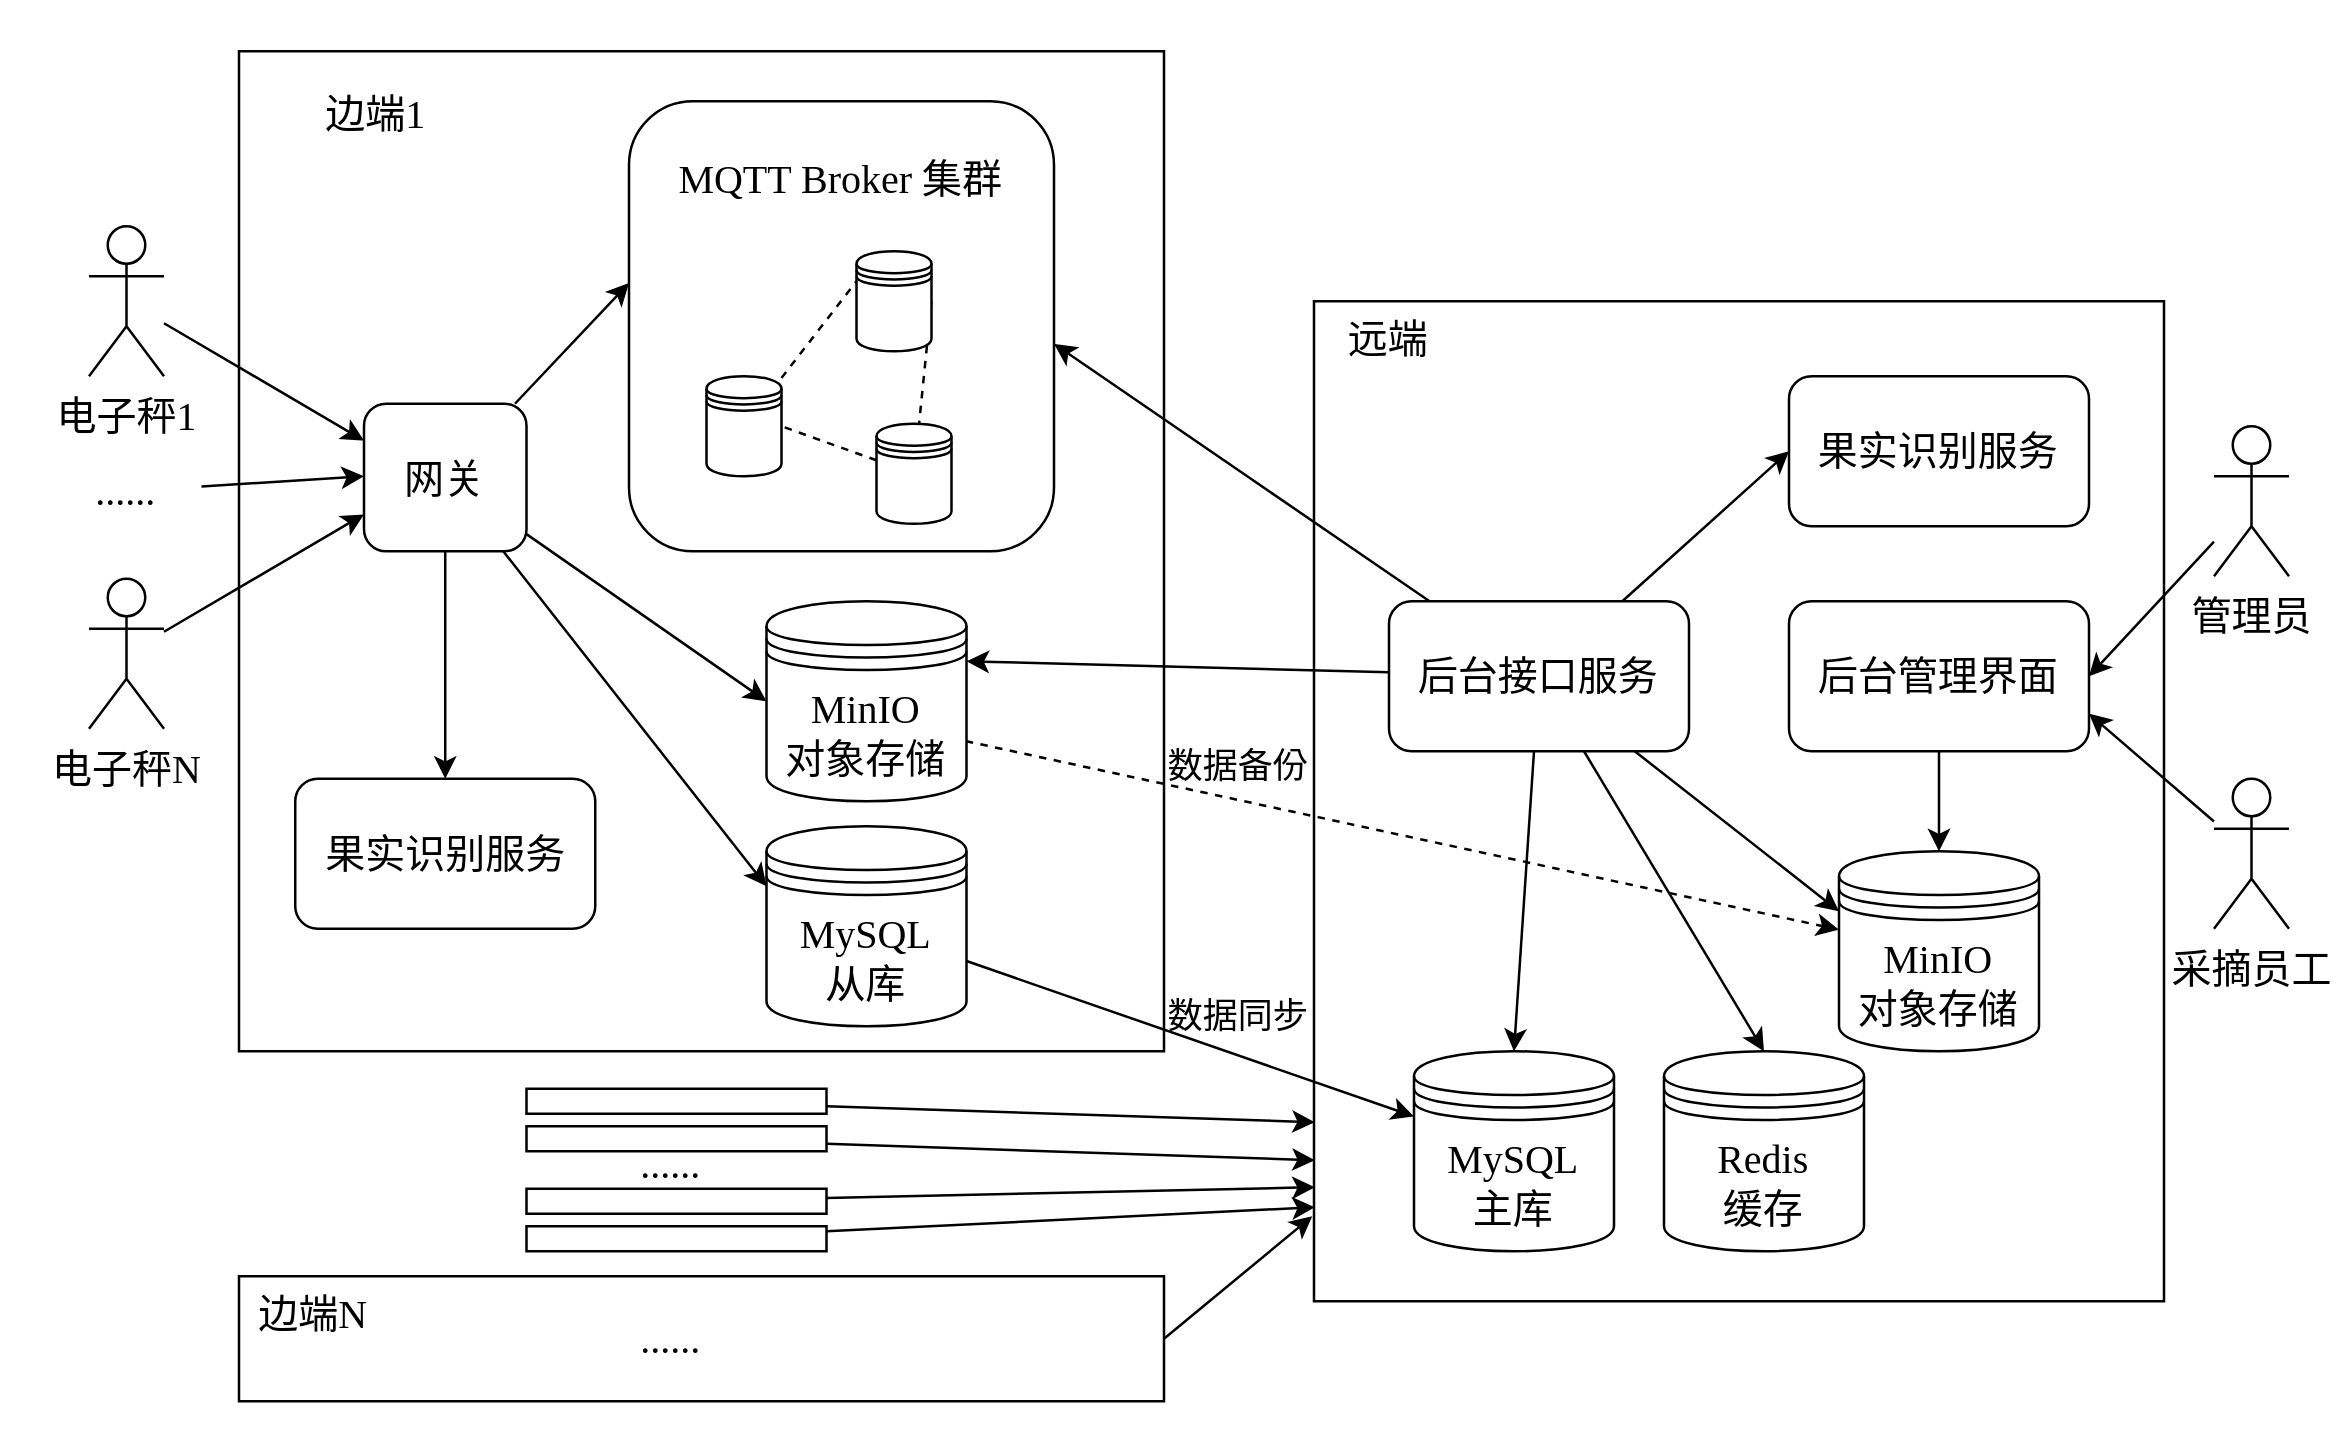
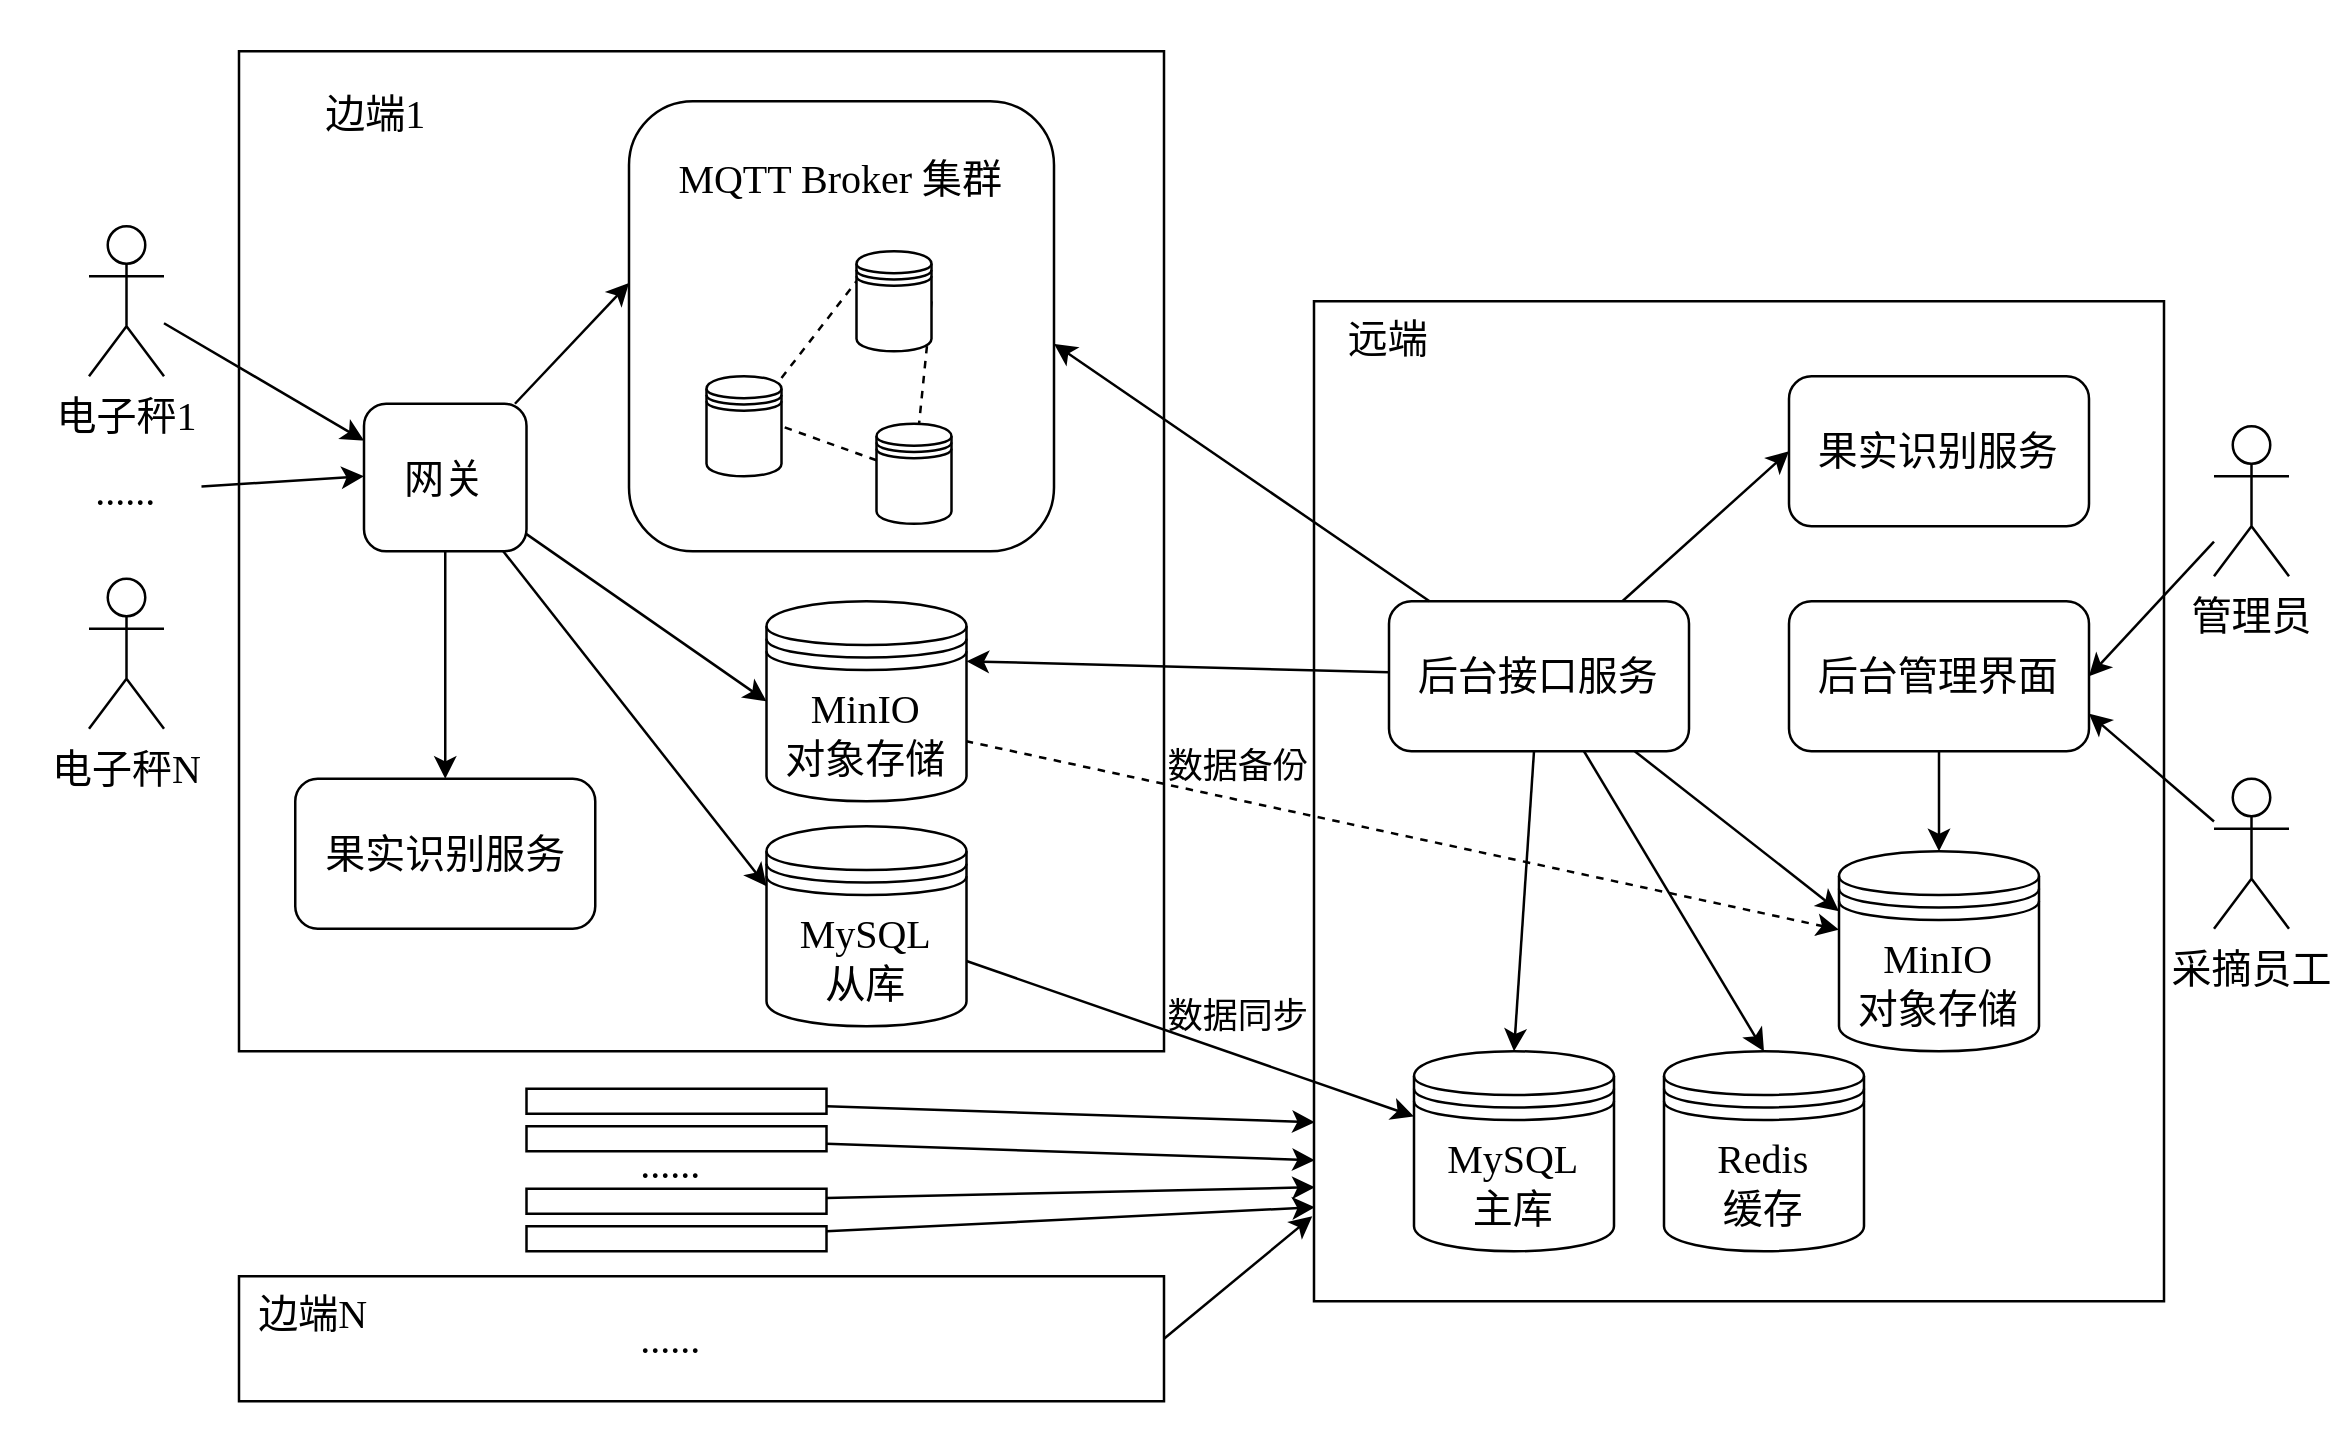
(258, 576) -> none
